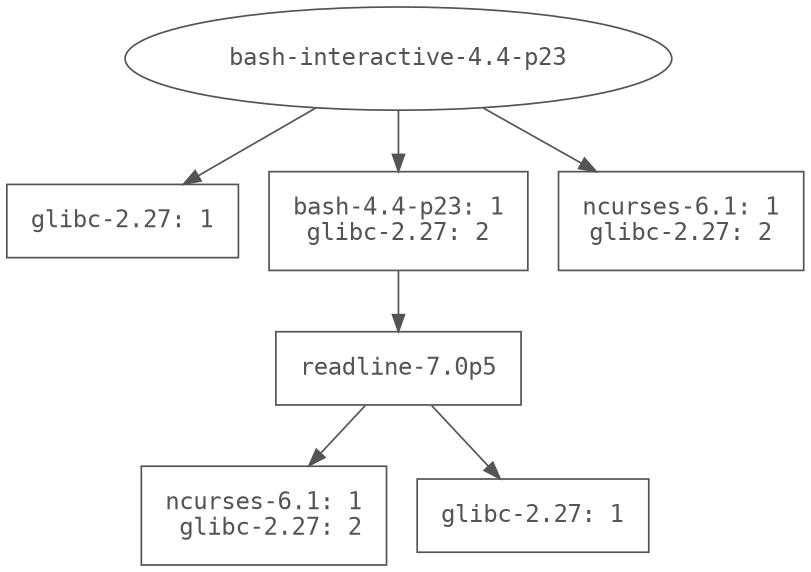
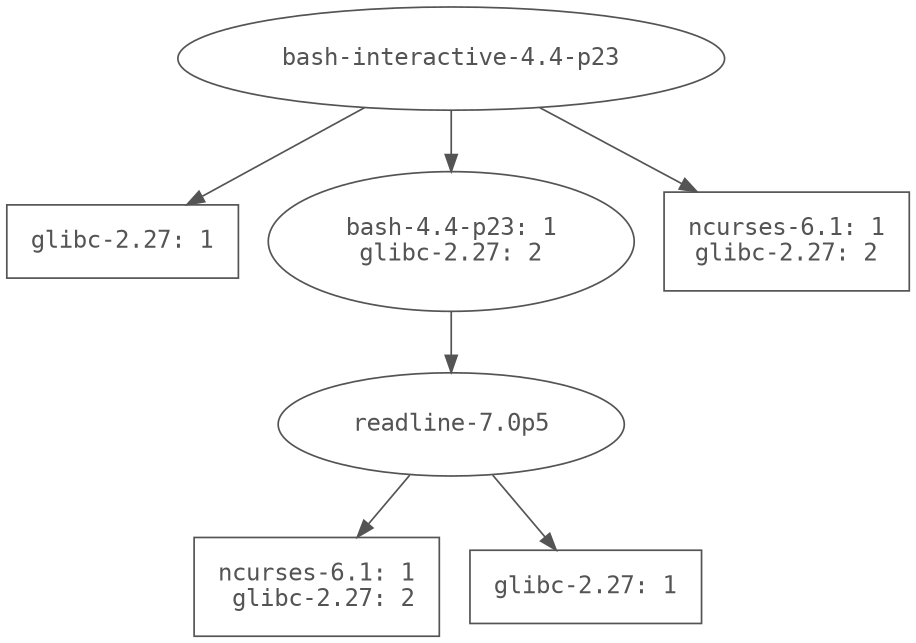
(398, 221) -> (451, 242)
(398, 368) -> (451, 424)
